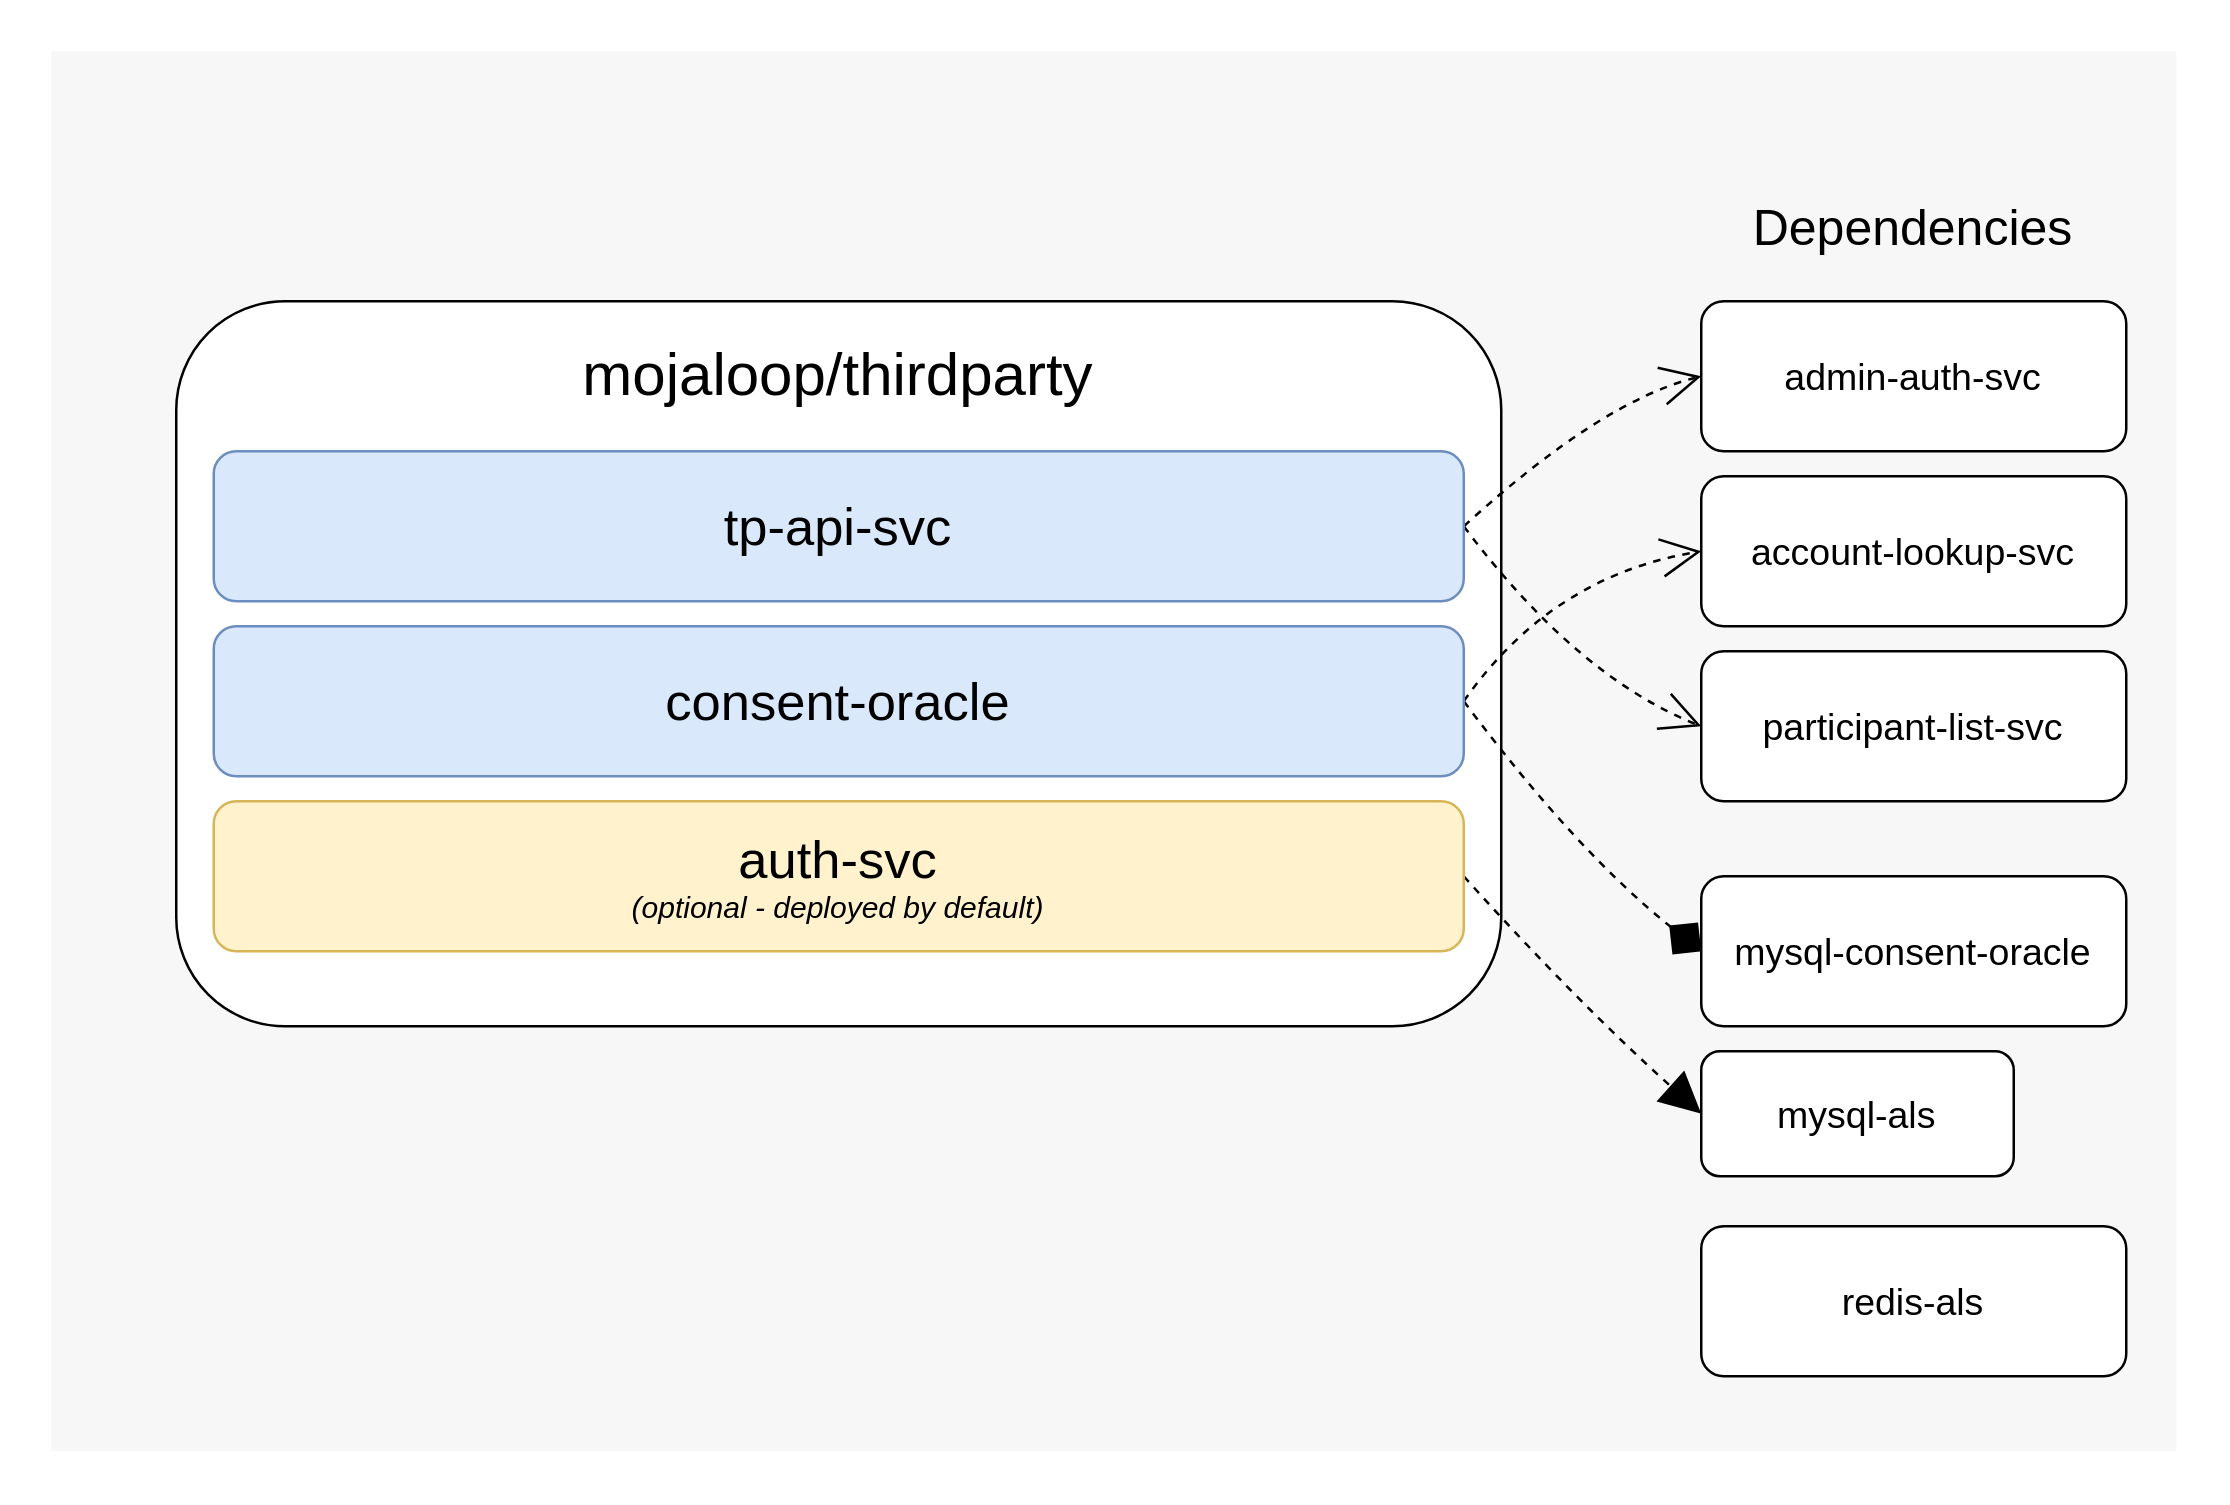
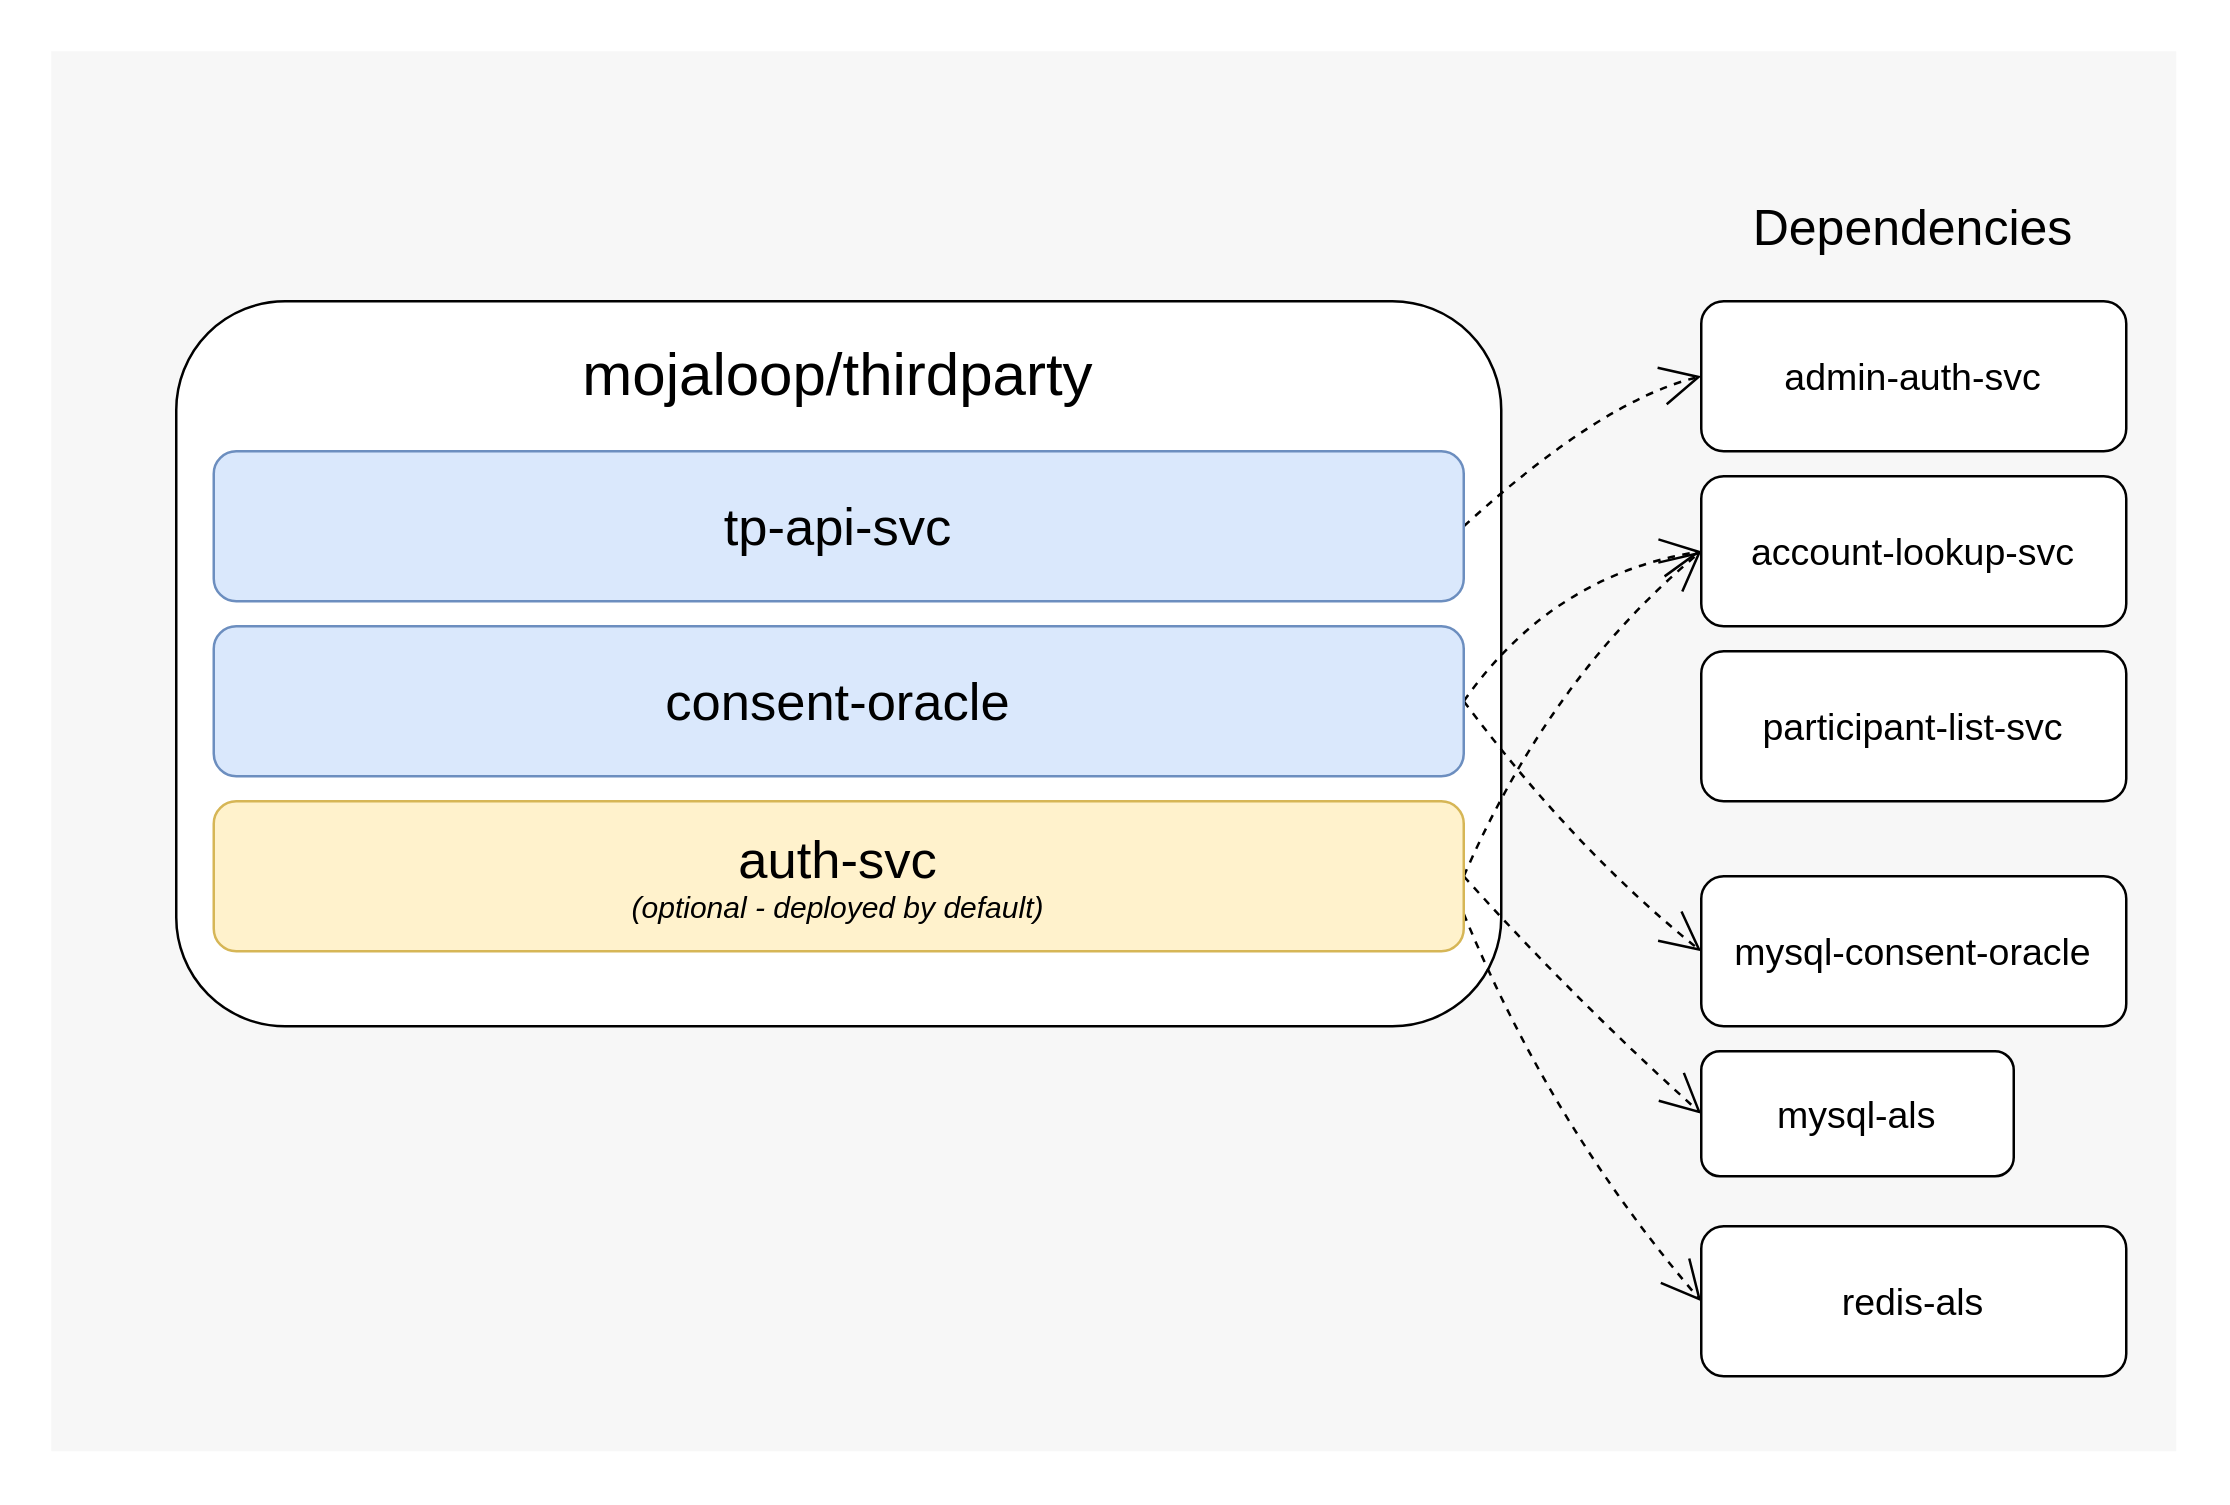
none -> (1644, 604)
(1645, 699) -> none
(1592, 854) -> (1605, 865)
(1670, 1085) -> (1683, 1097)
none -> (1565, 1114)
